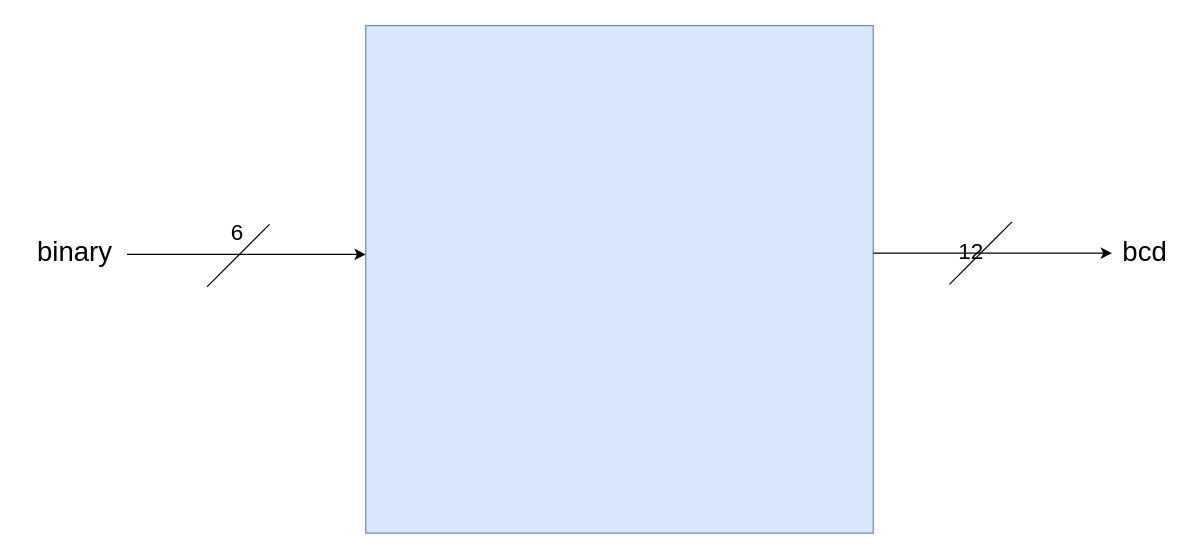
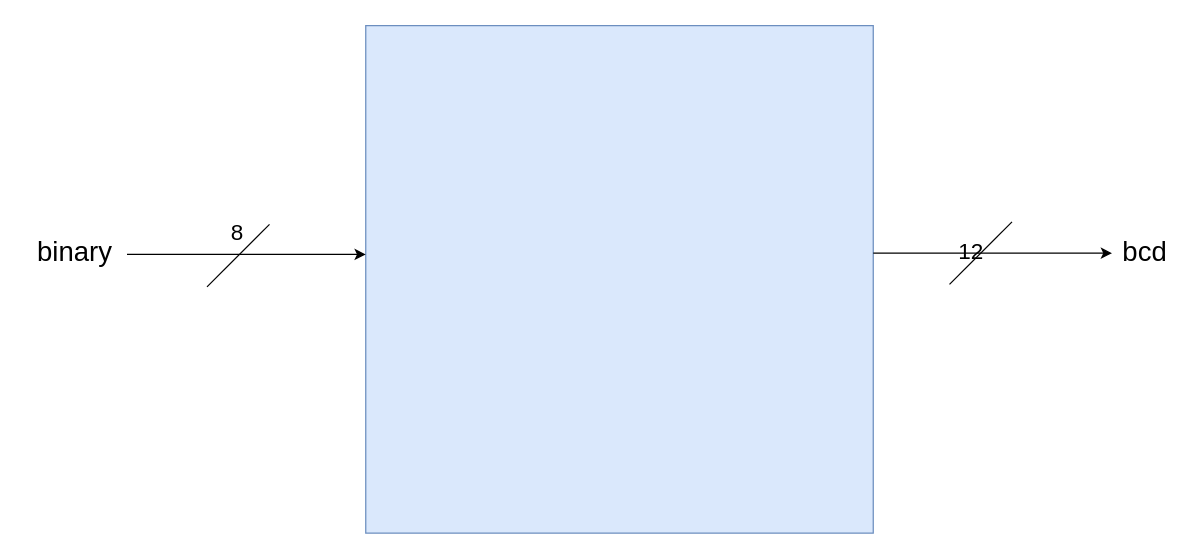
(238, 233) -> (238, 233)
